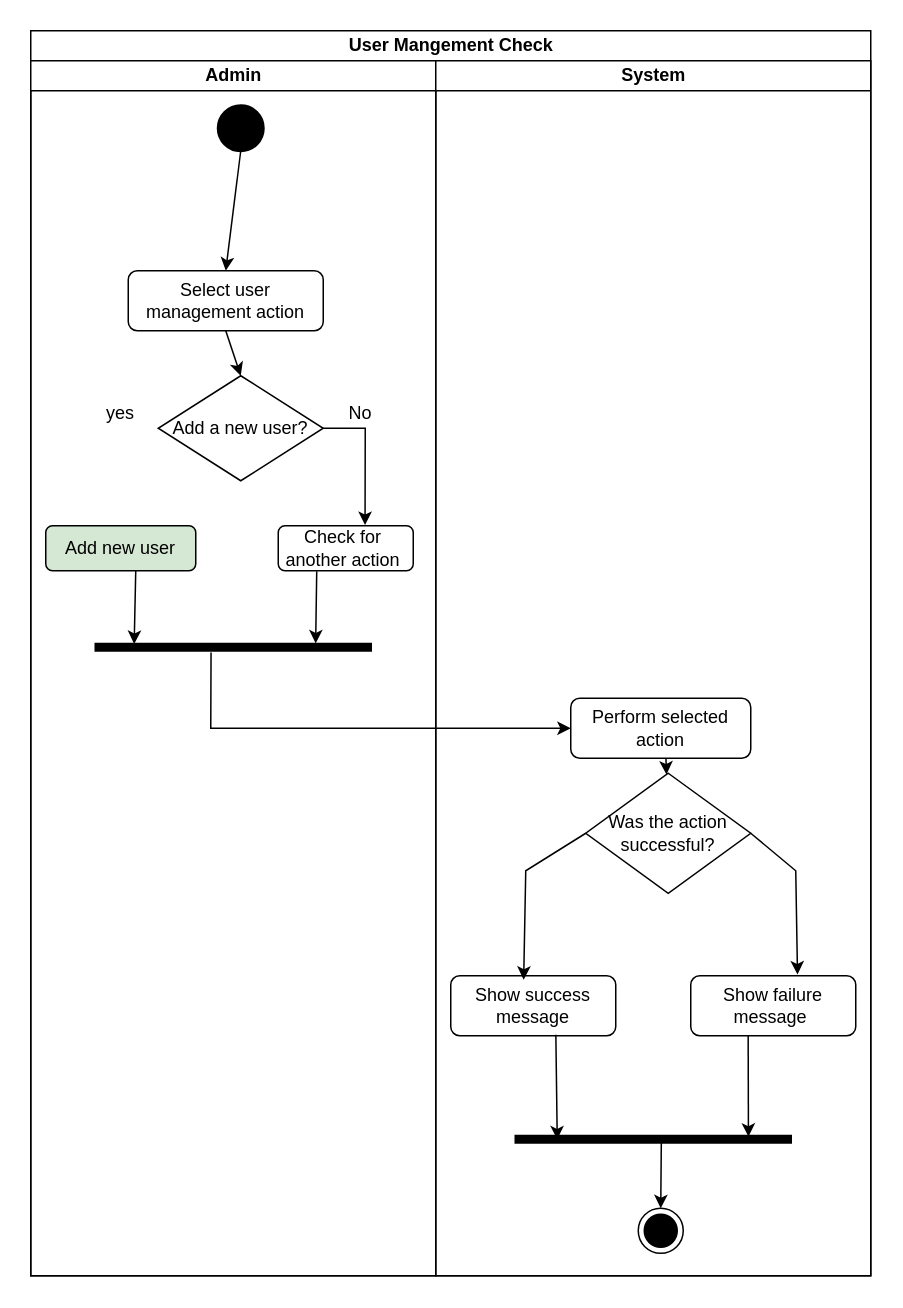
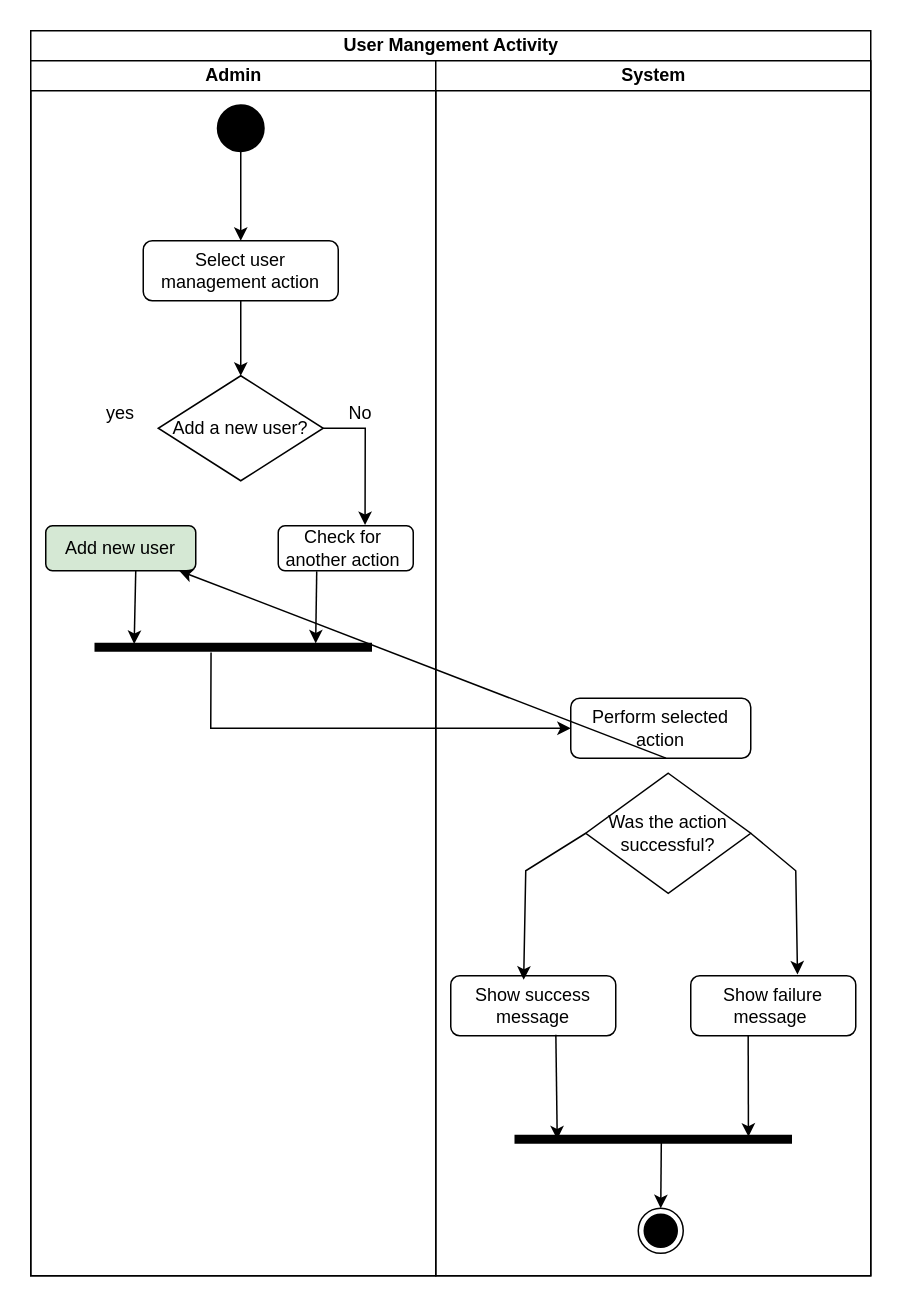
(452, 46) -> (452, 46)
(226, 301) -> (241, 271)
(666, 762) -> (427, 666)
